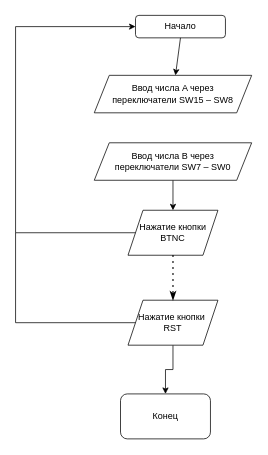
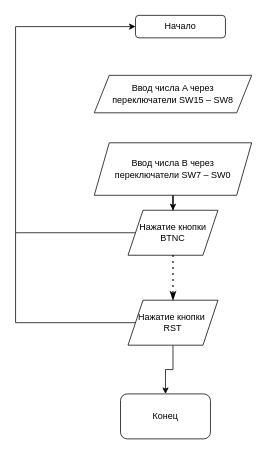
(178, 54) -> none
(173, 162) -> (173, 169)
